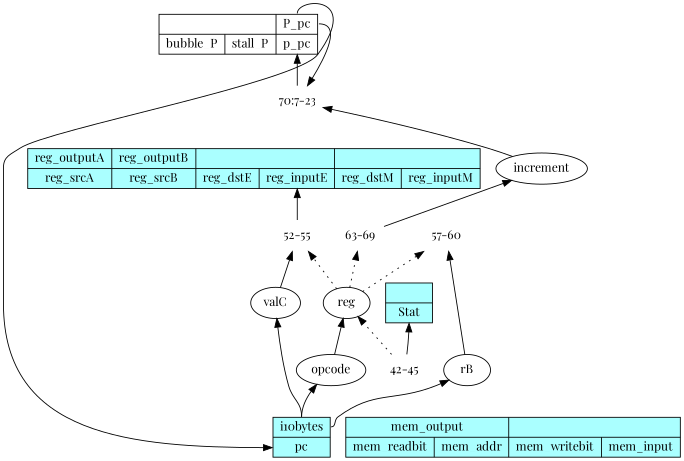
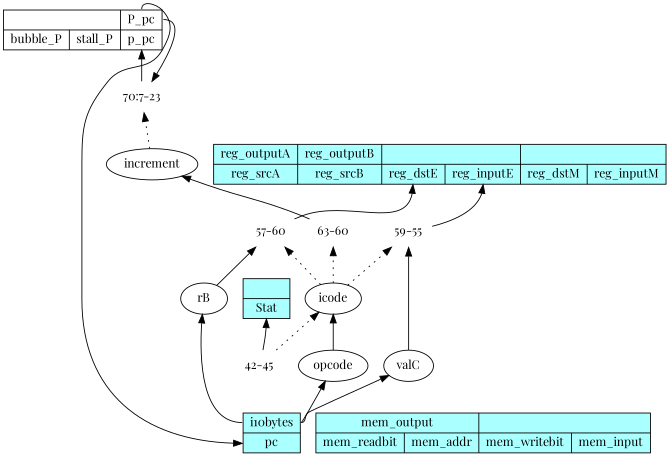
(423, 130) -> (148, 135)
none -> (357, 212)
(297, 236) -> (409, 231)
(361, 236) -> (333, 231)
(347, 303) -> (333, 299)
